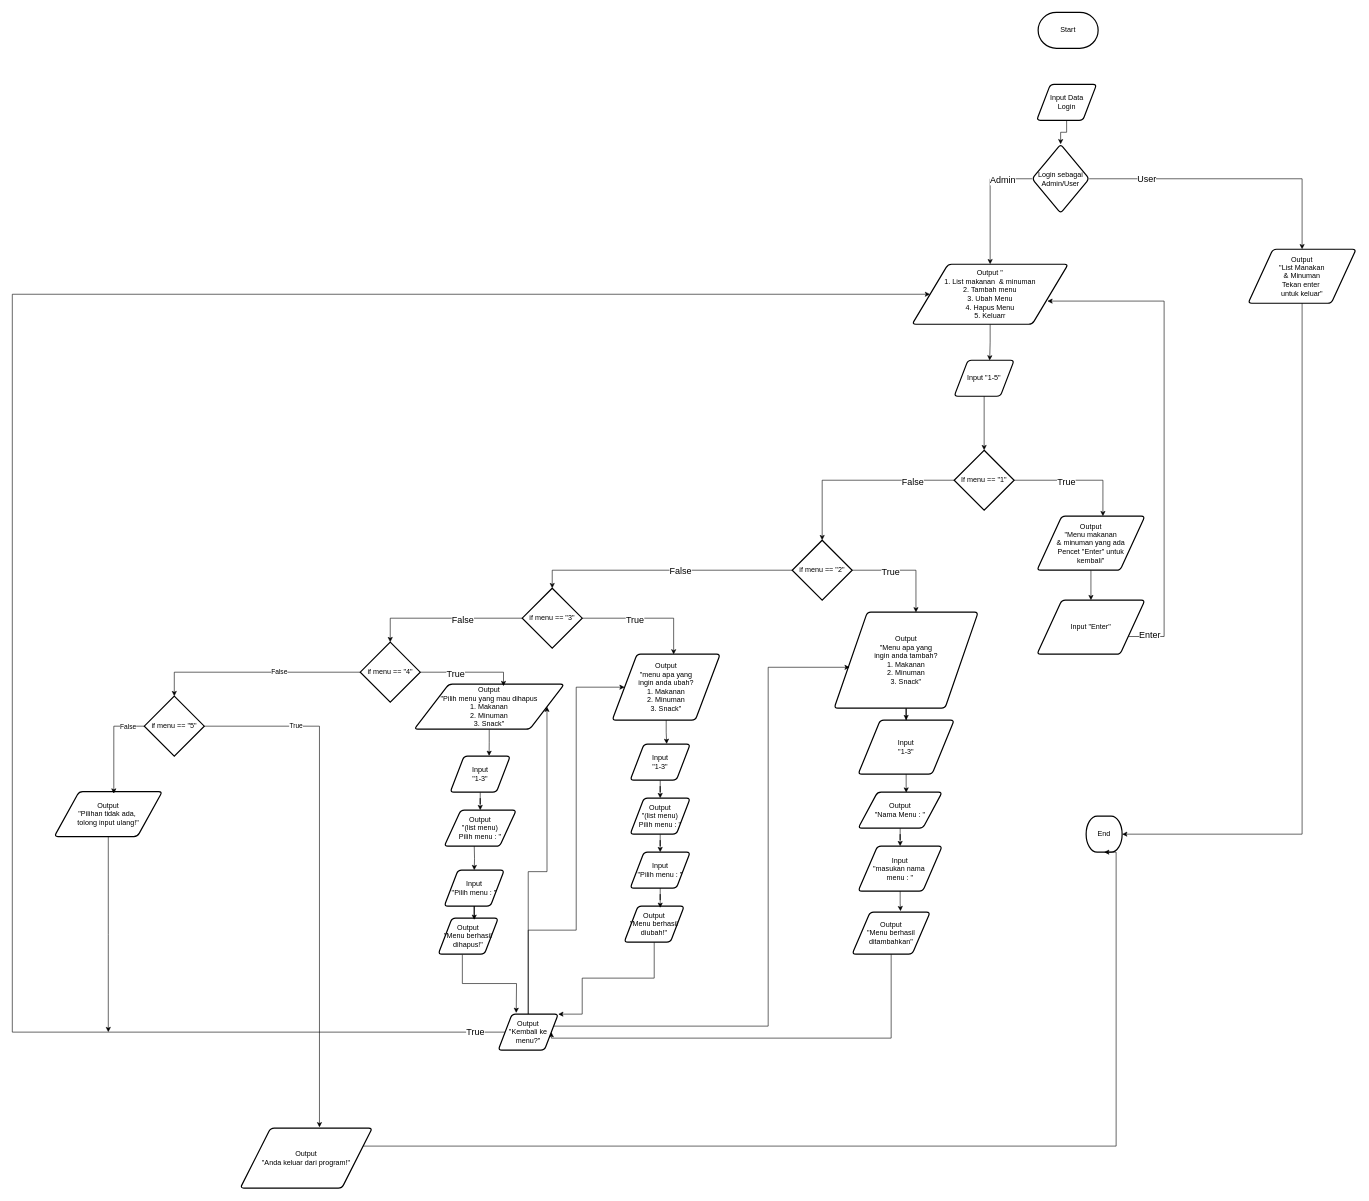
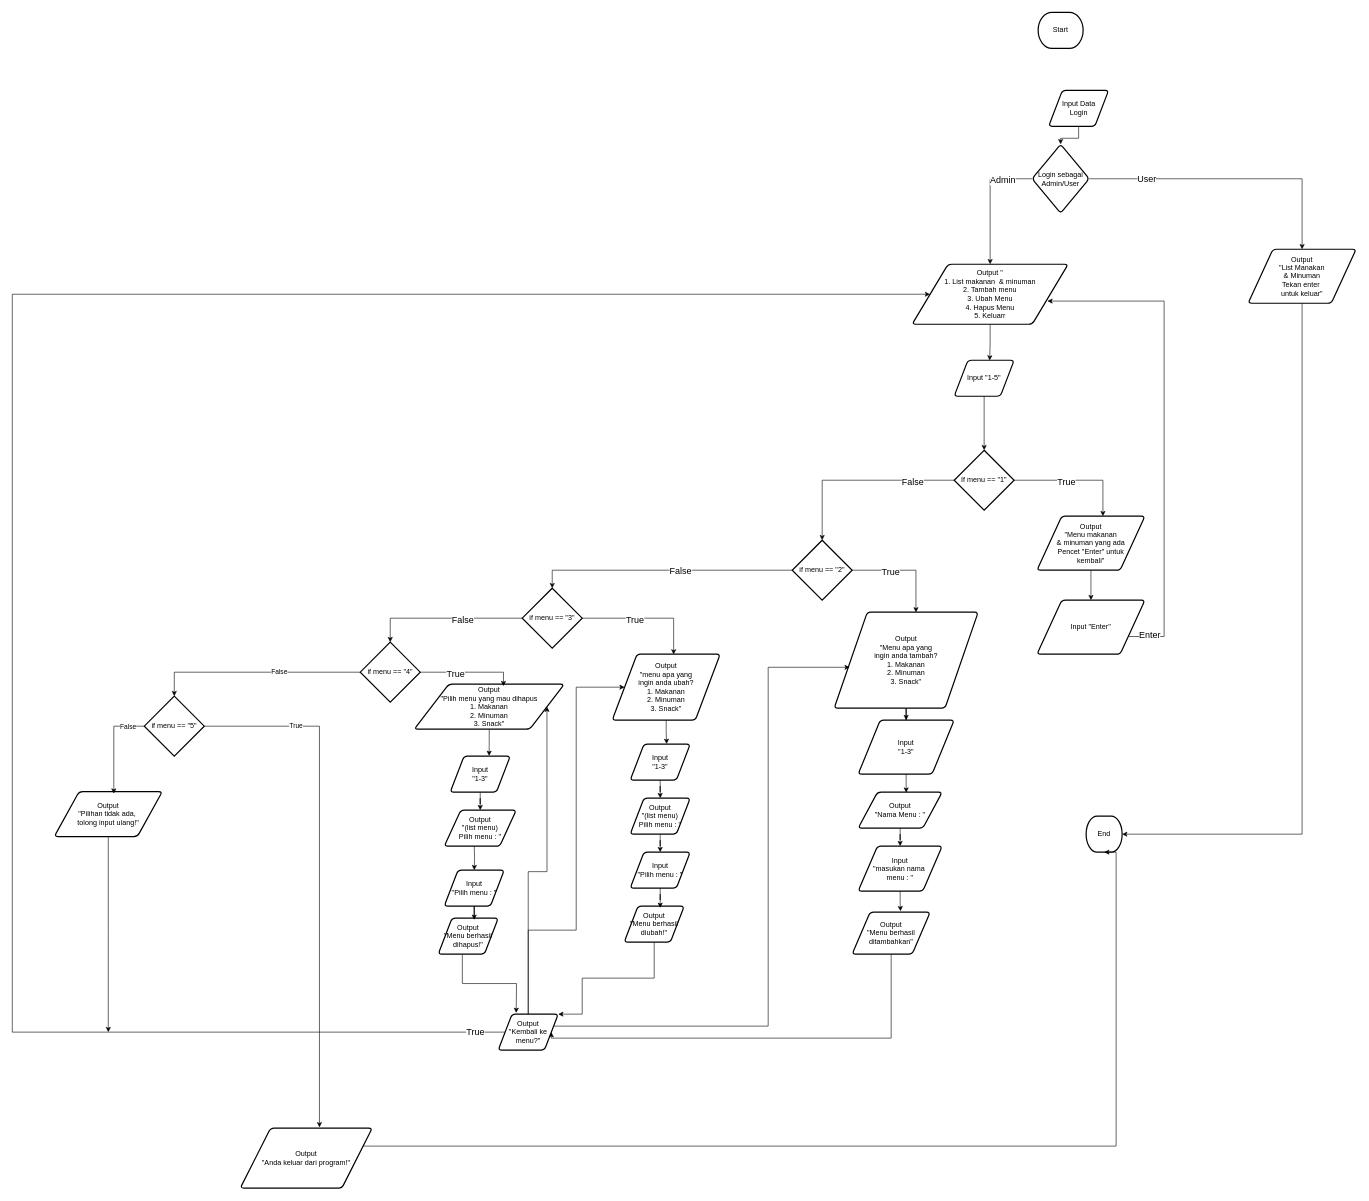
(1068, 30) -> (1061, 30)
(1067, 102) -> (1079, 108)
